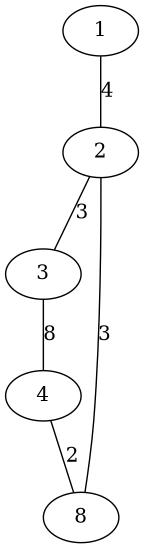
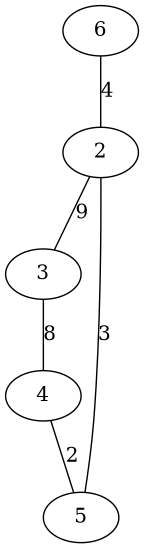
(101, 31) -> (101, 31)
(83, 213) -> (83, 213)
(81, 517) -> (81, 517)
